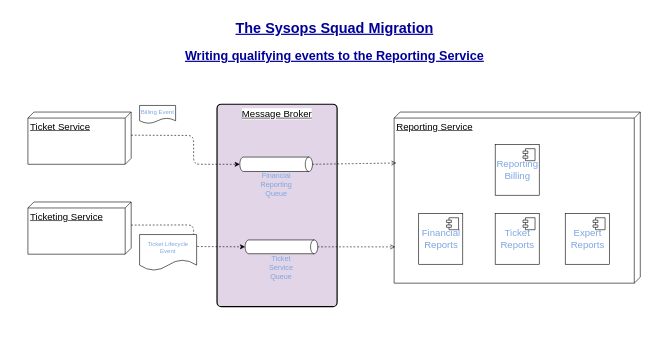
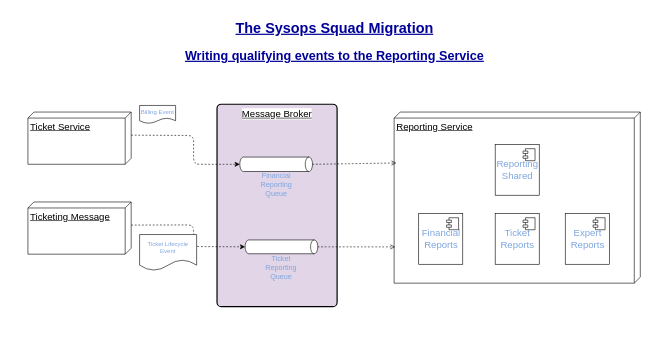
(517, 170) -> (517, 170)
(71, 217) -> (72, 217)
(281, 267) -> (281, 267)
